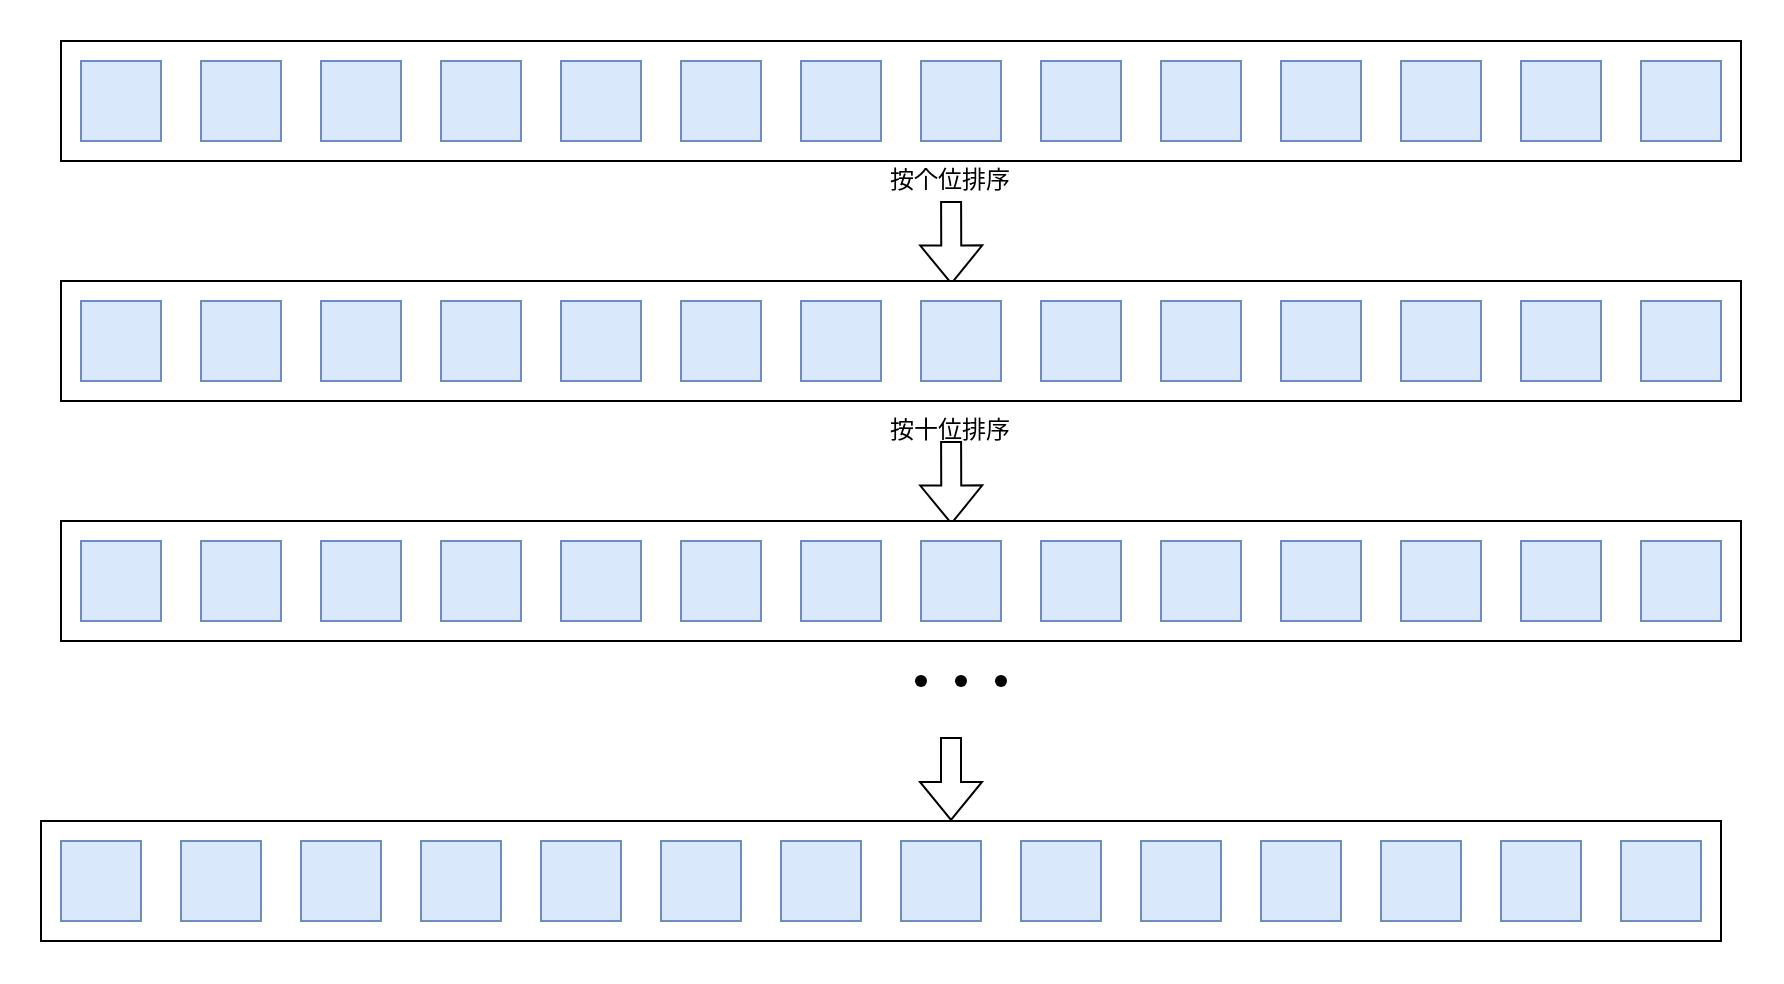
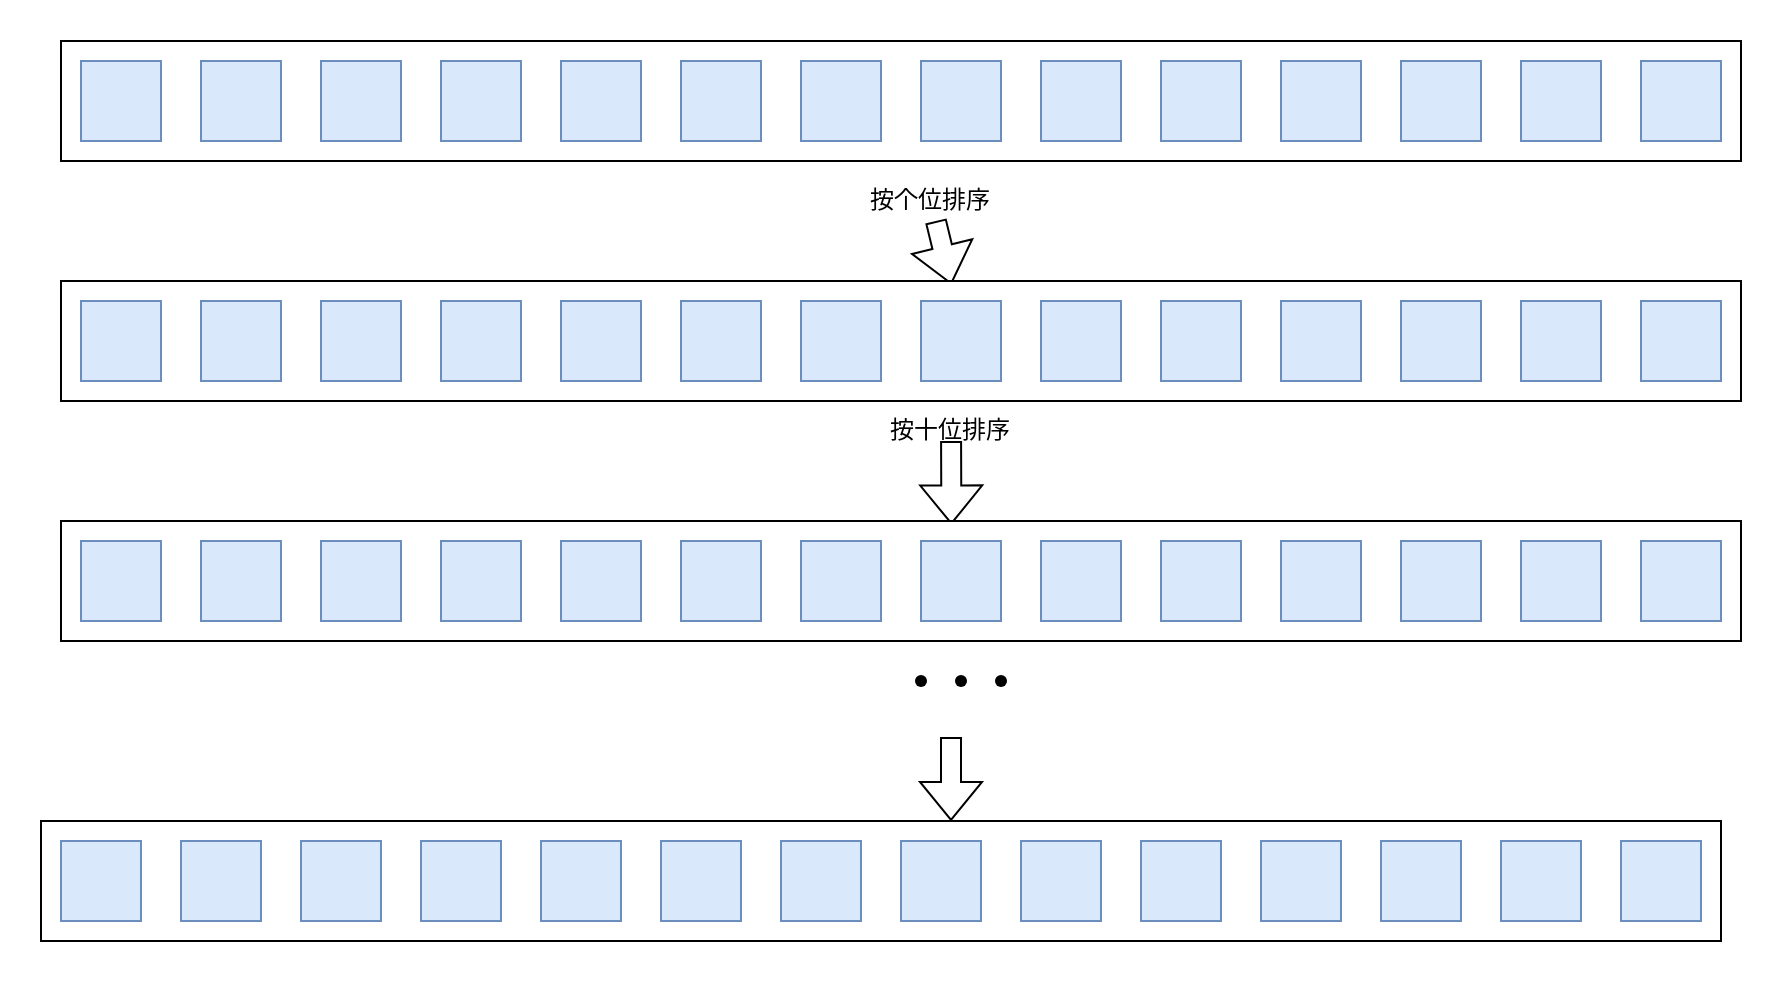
(951, 181) -> (931, 201)
